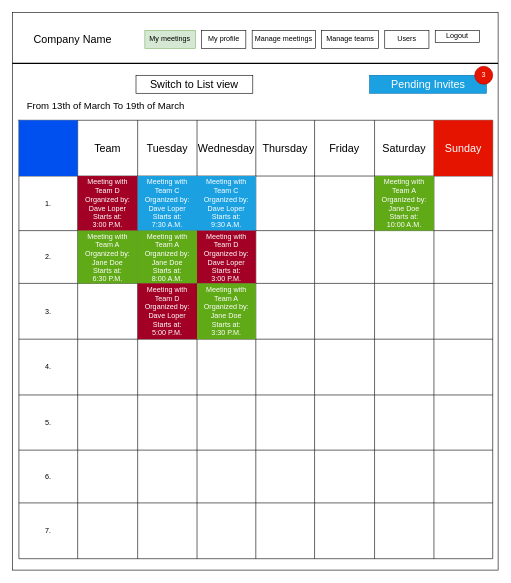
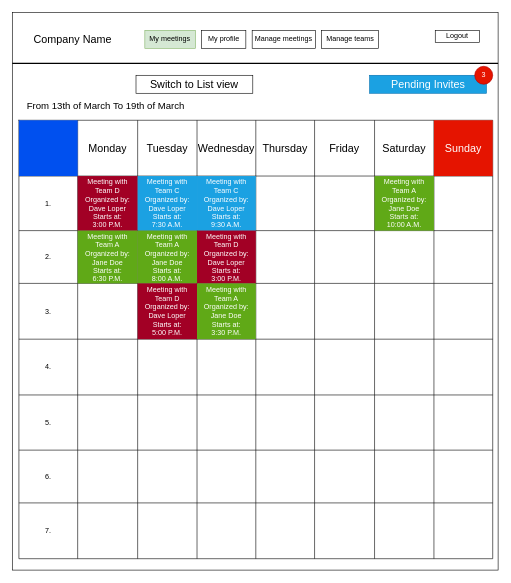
(407, 39) -> none
(108, 149) -> (108, 149)
